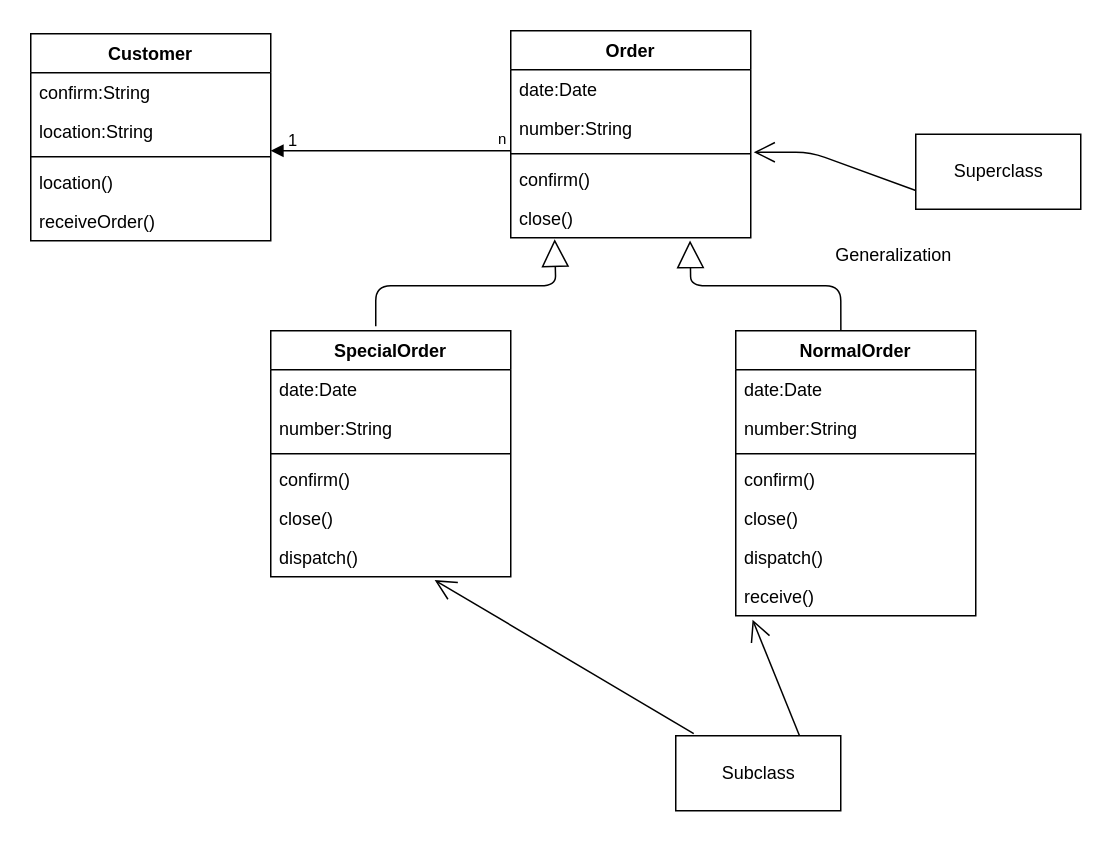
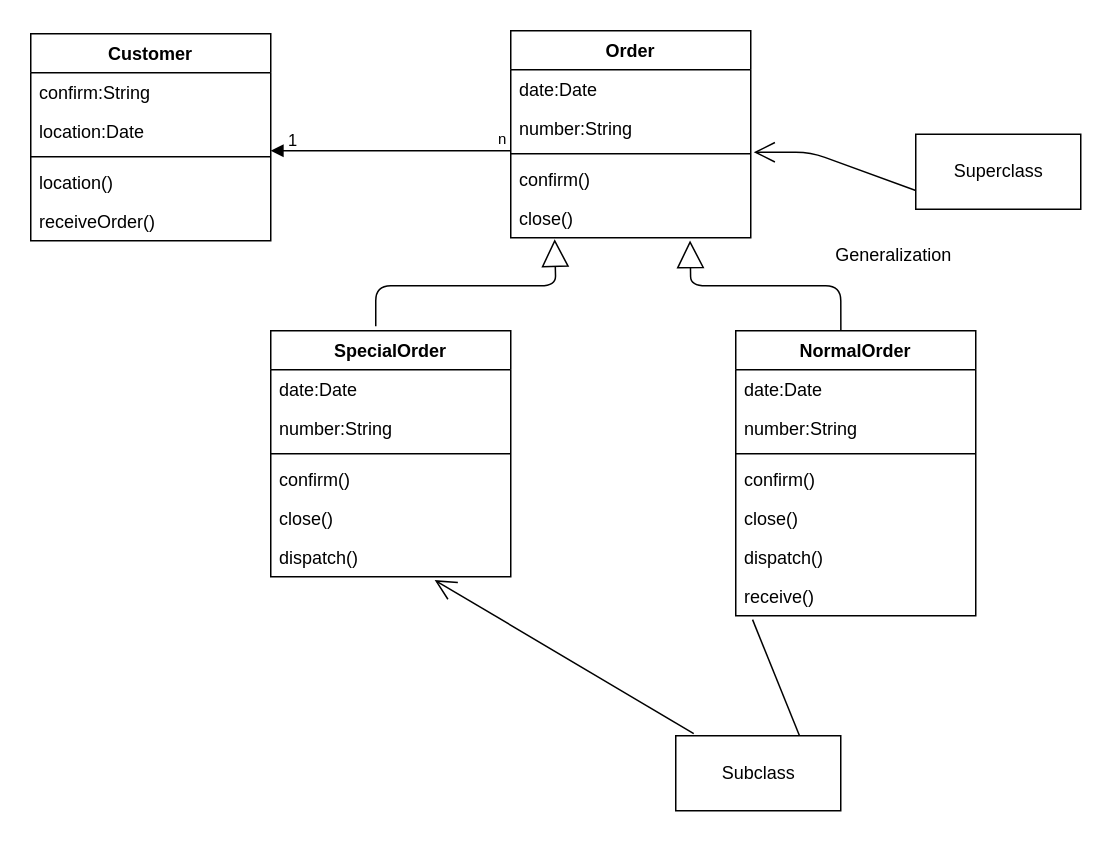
(105, 132) -> (98, 132)
(755, 626) -> (754, 624)
